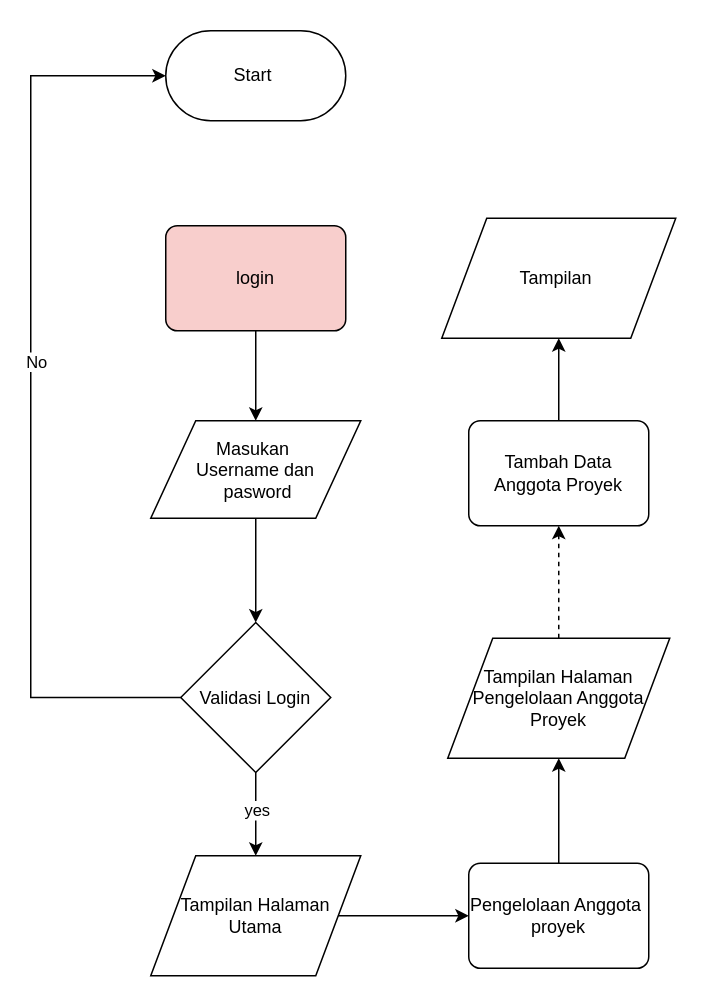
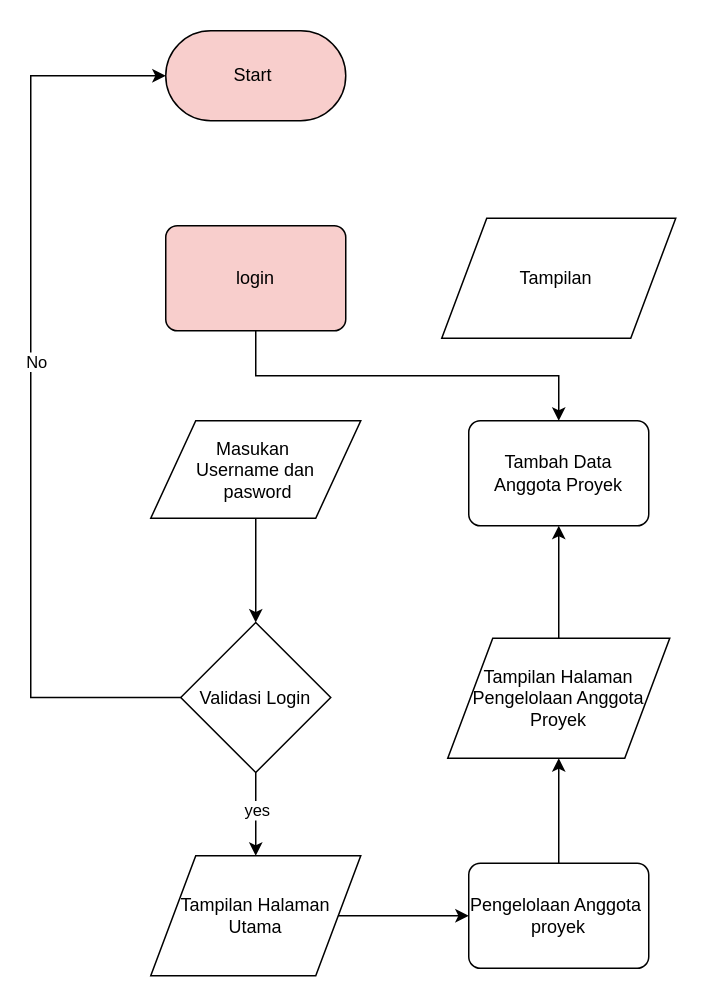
(256, 76) -> (256, 76)
(559, 361) -> none
(256, 392) -> (404, 376)
(559, 587) -> (559, 587)
